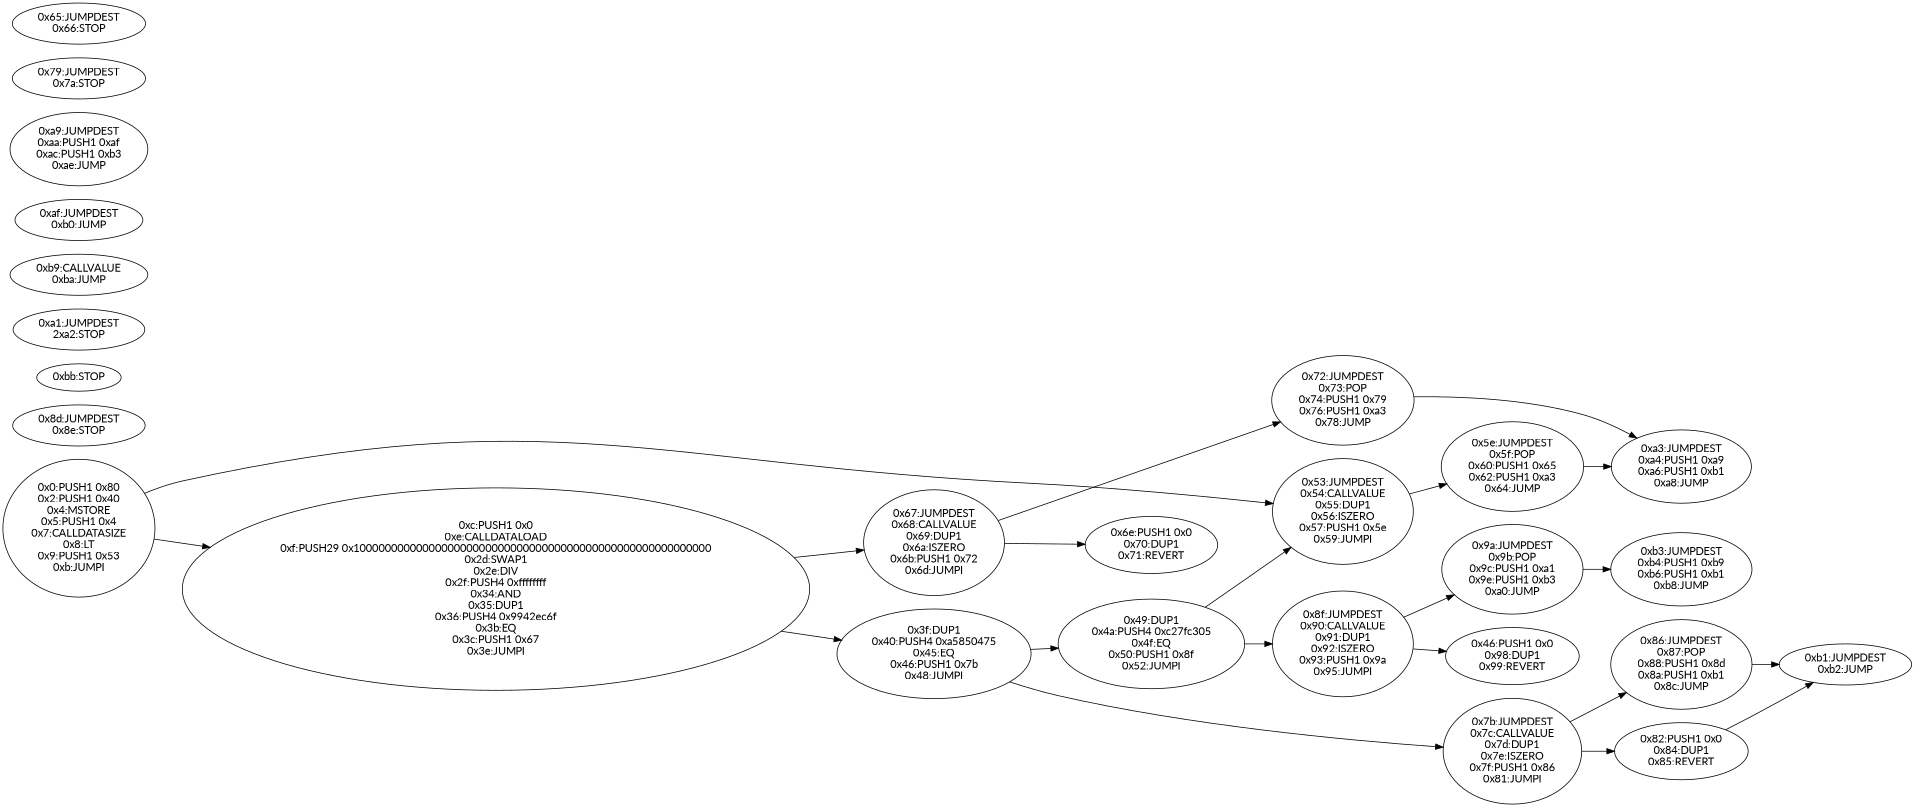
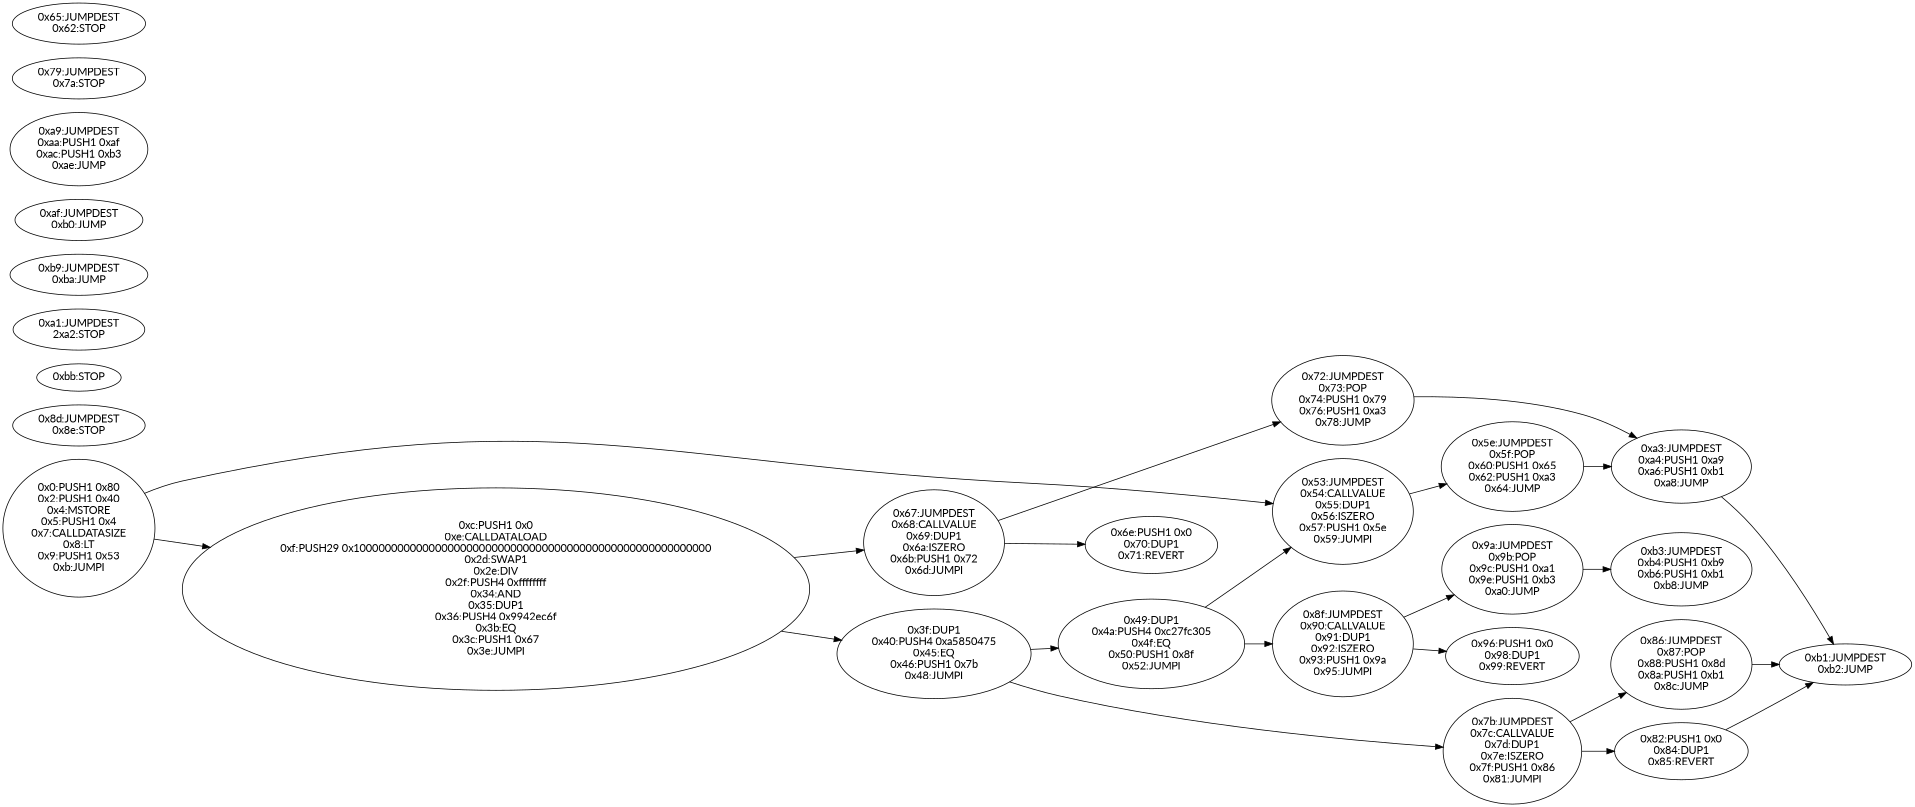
(79, 24) -> (79, 24)
(79, 275) -> (79, 275)
none -> (1781, 563)
(1512, 656) -> (1512, 656)
